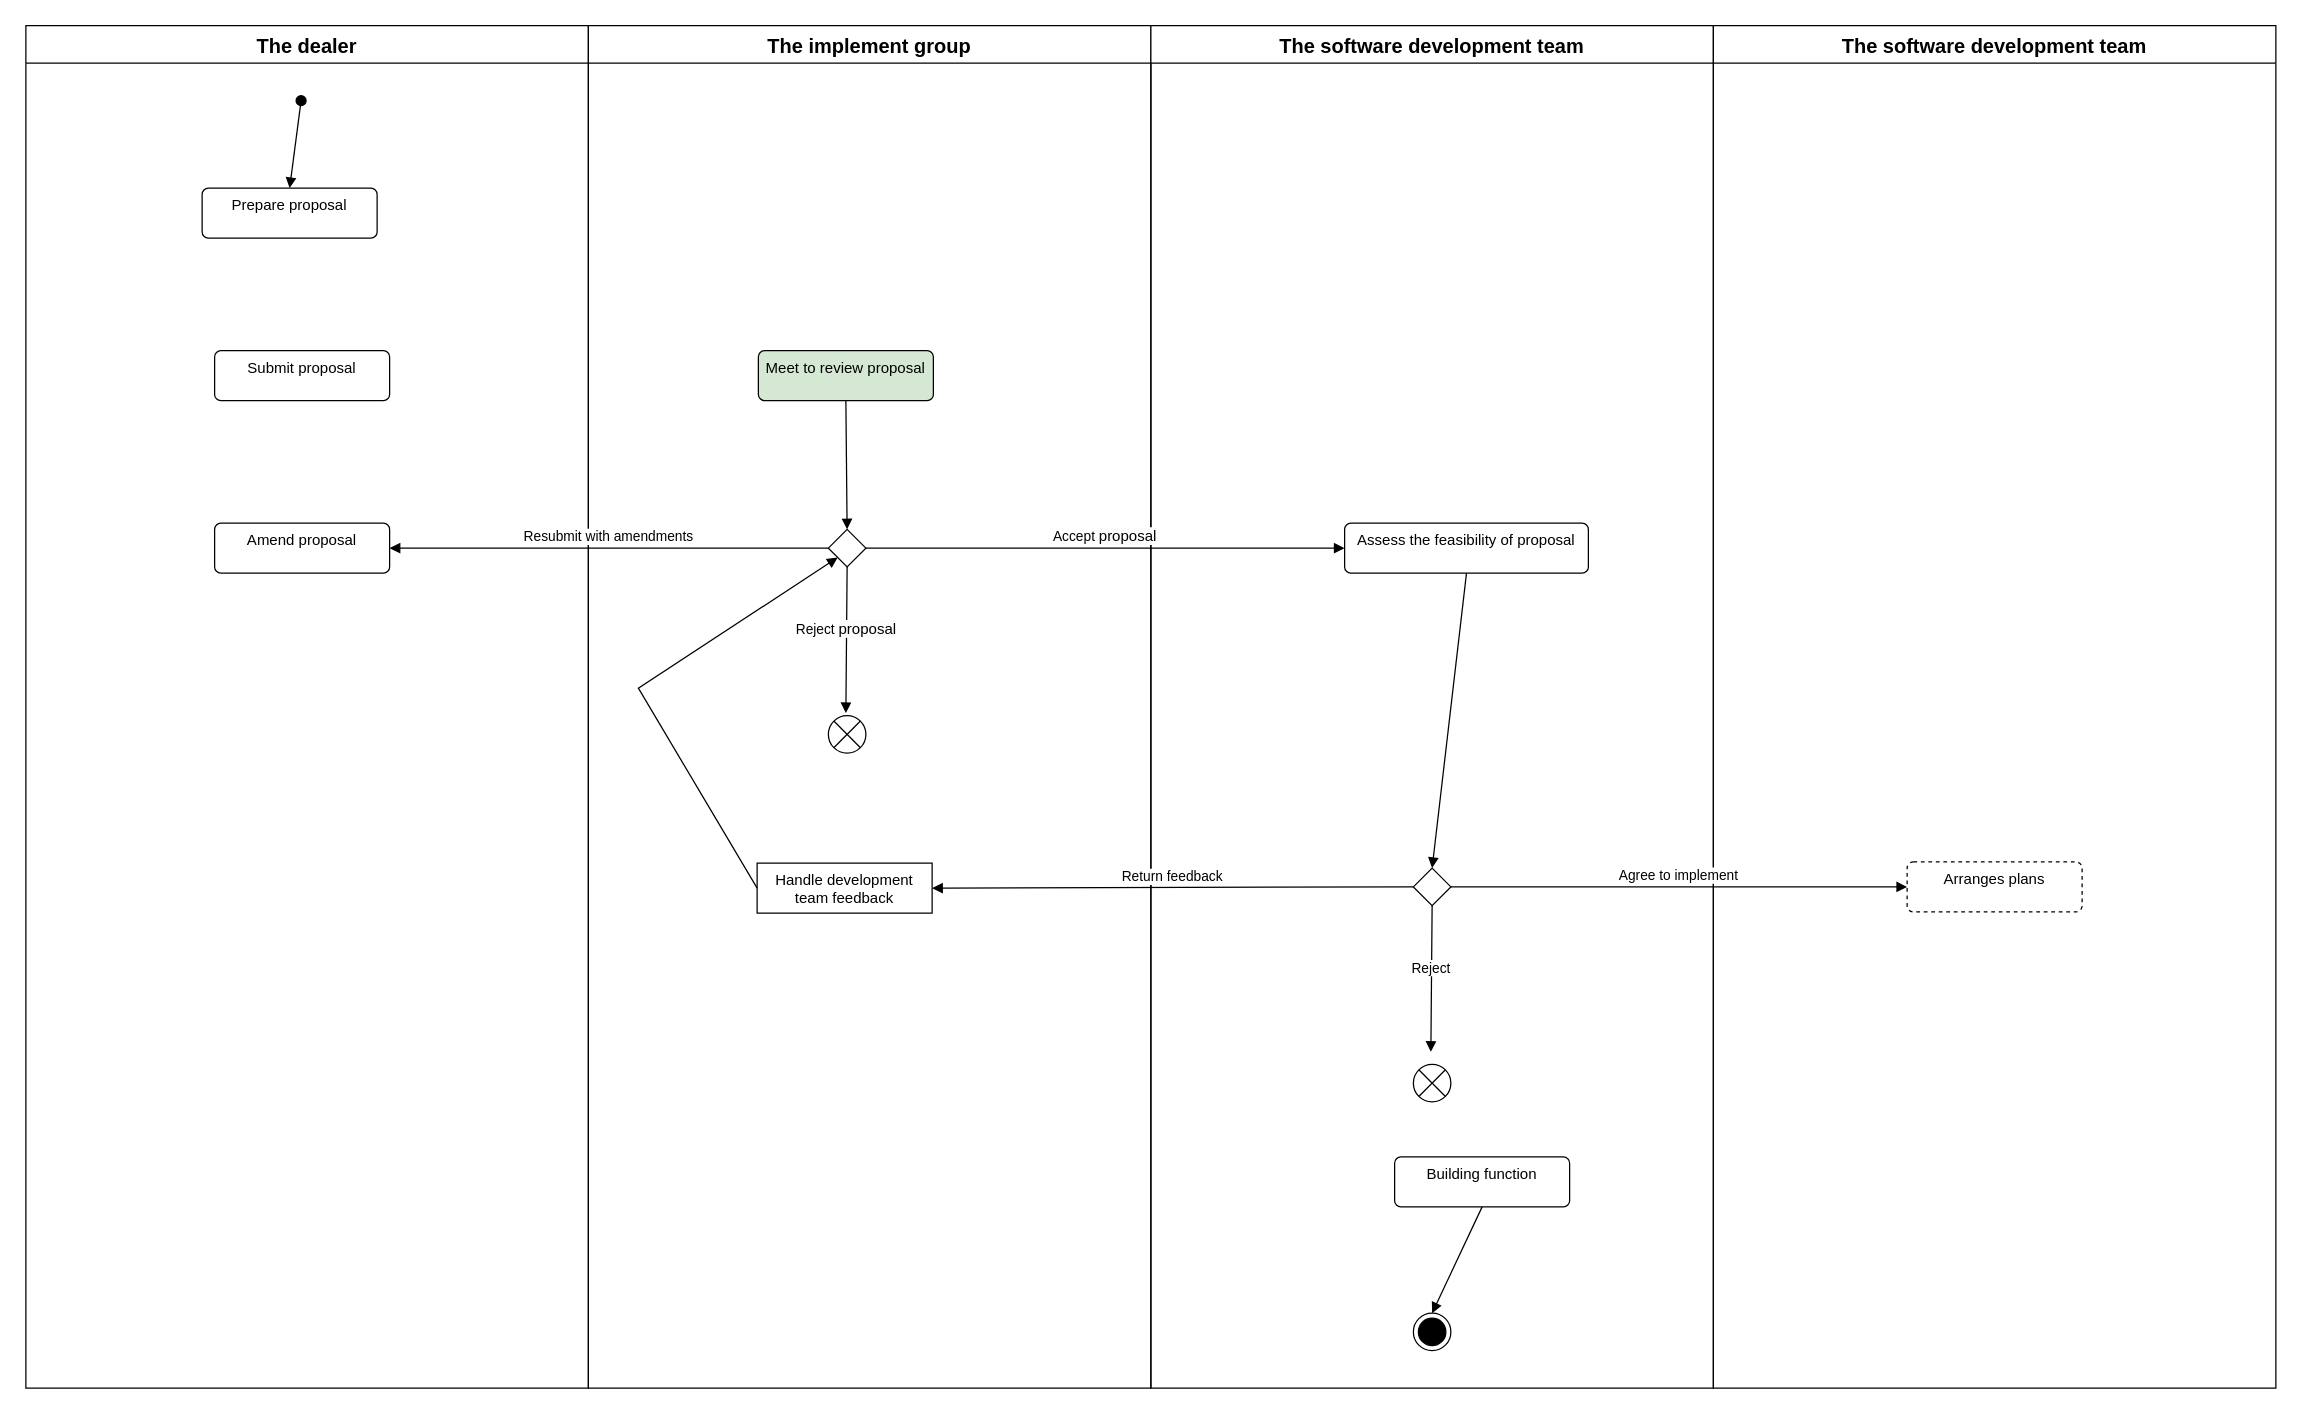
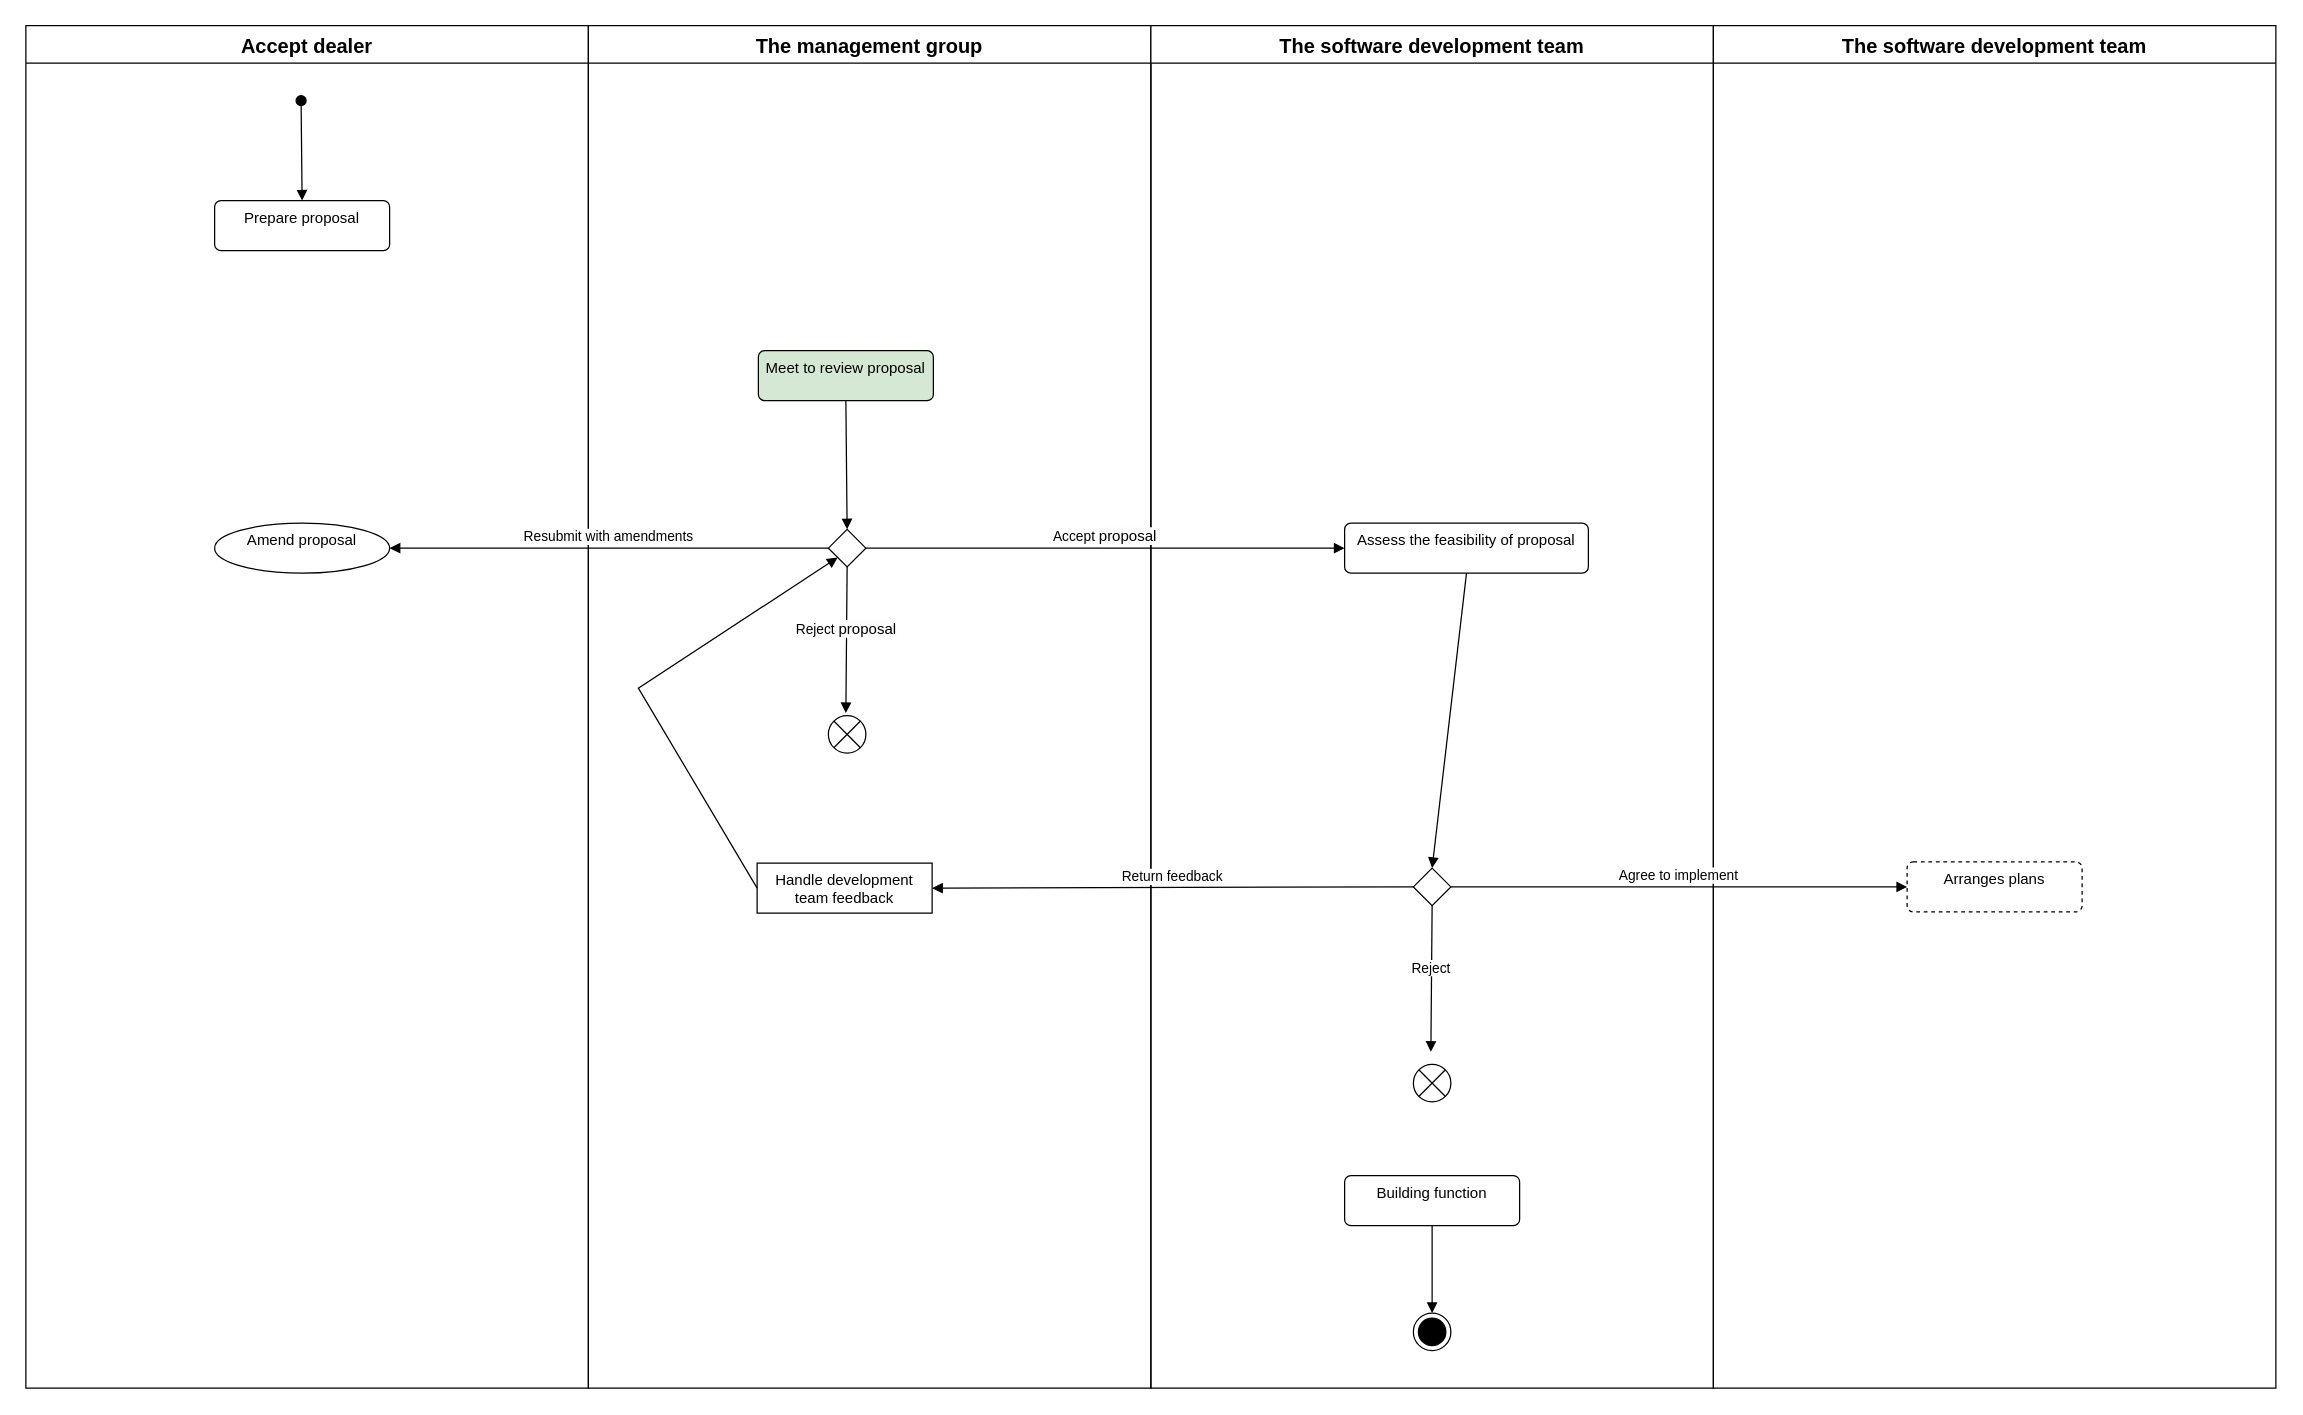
(307, 43) -> (307, 43)
(869, 43) -> (869, 43)
(289, 213) -> (302, 226)
(302, 376) -> none
(302, 548) -> (302, 548)
(1482, 1182) -> (1432, 1201)
